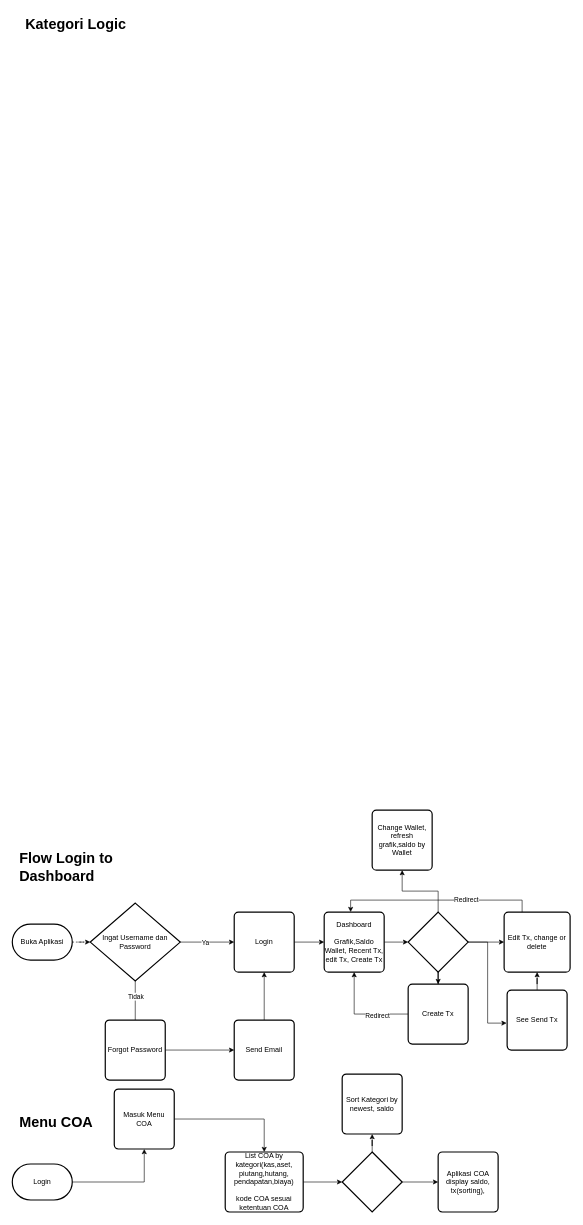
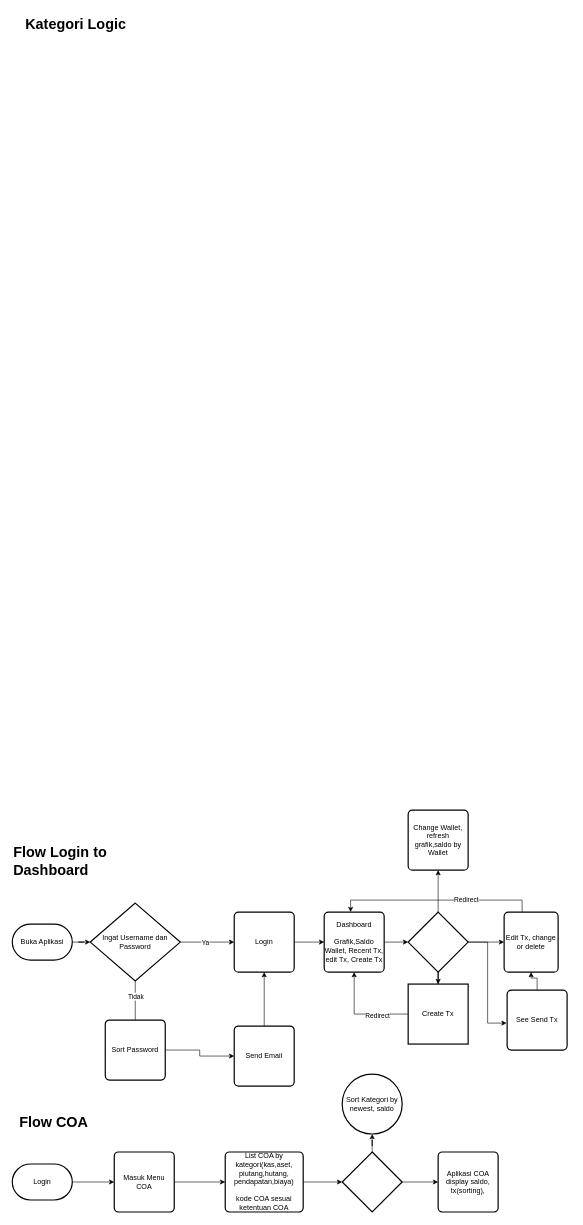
(402, 840) -> (438, 840)
(72, 864) -> (66, 858)
(83, 942) -> (83, 942)
(537, 942) -> (531, 942)
(438, 1014) -> (438, 1014)
(135, 1050) -> (135, 1050)
(264, 1050) -> (264, 1056)
(372, 1104) -> (372, 1104)
(35, 1119) -> (34, 1119)
(144, 1119) -> (144, 1182)
